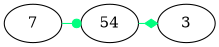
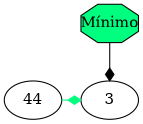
(33, 23) -> none
none -> (110, 23)
(110, 23) -> (33, 100)
